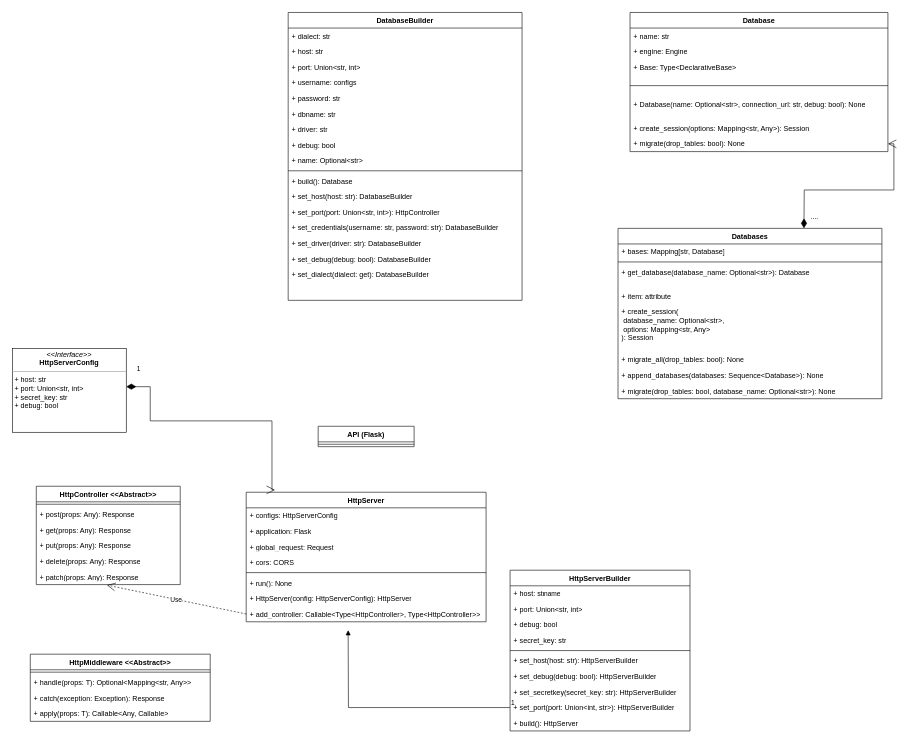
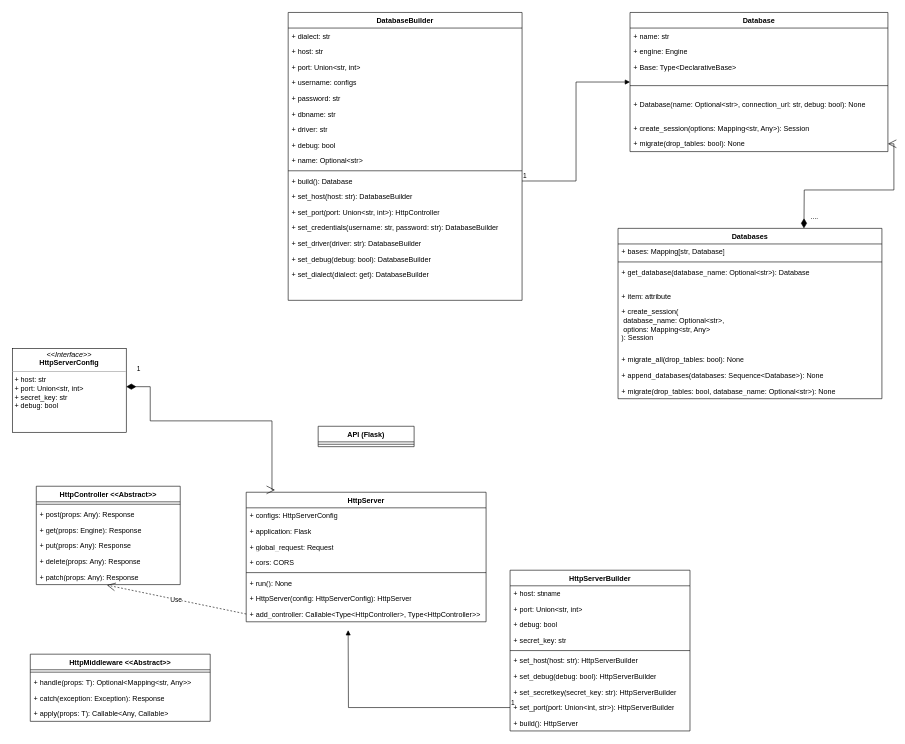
none -> (576, 82)
(90, 531) -> (95, 531)
